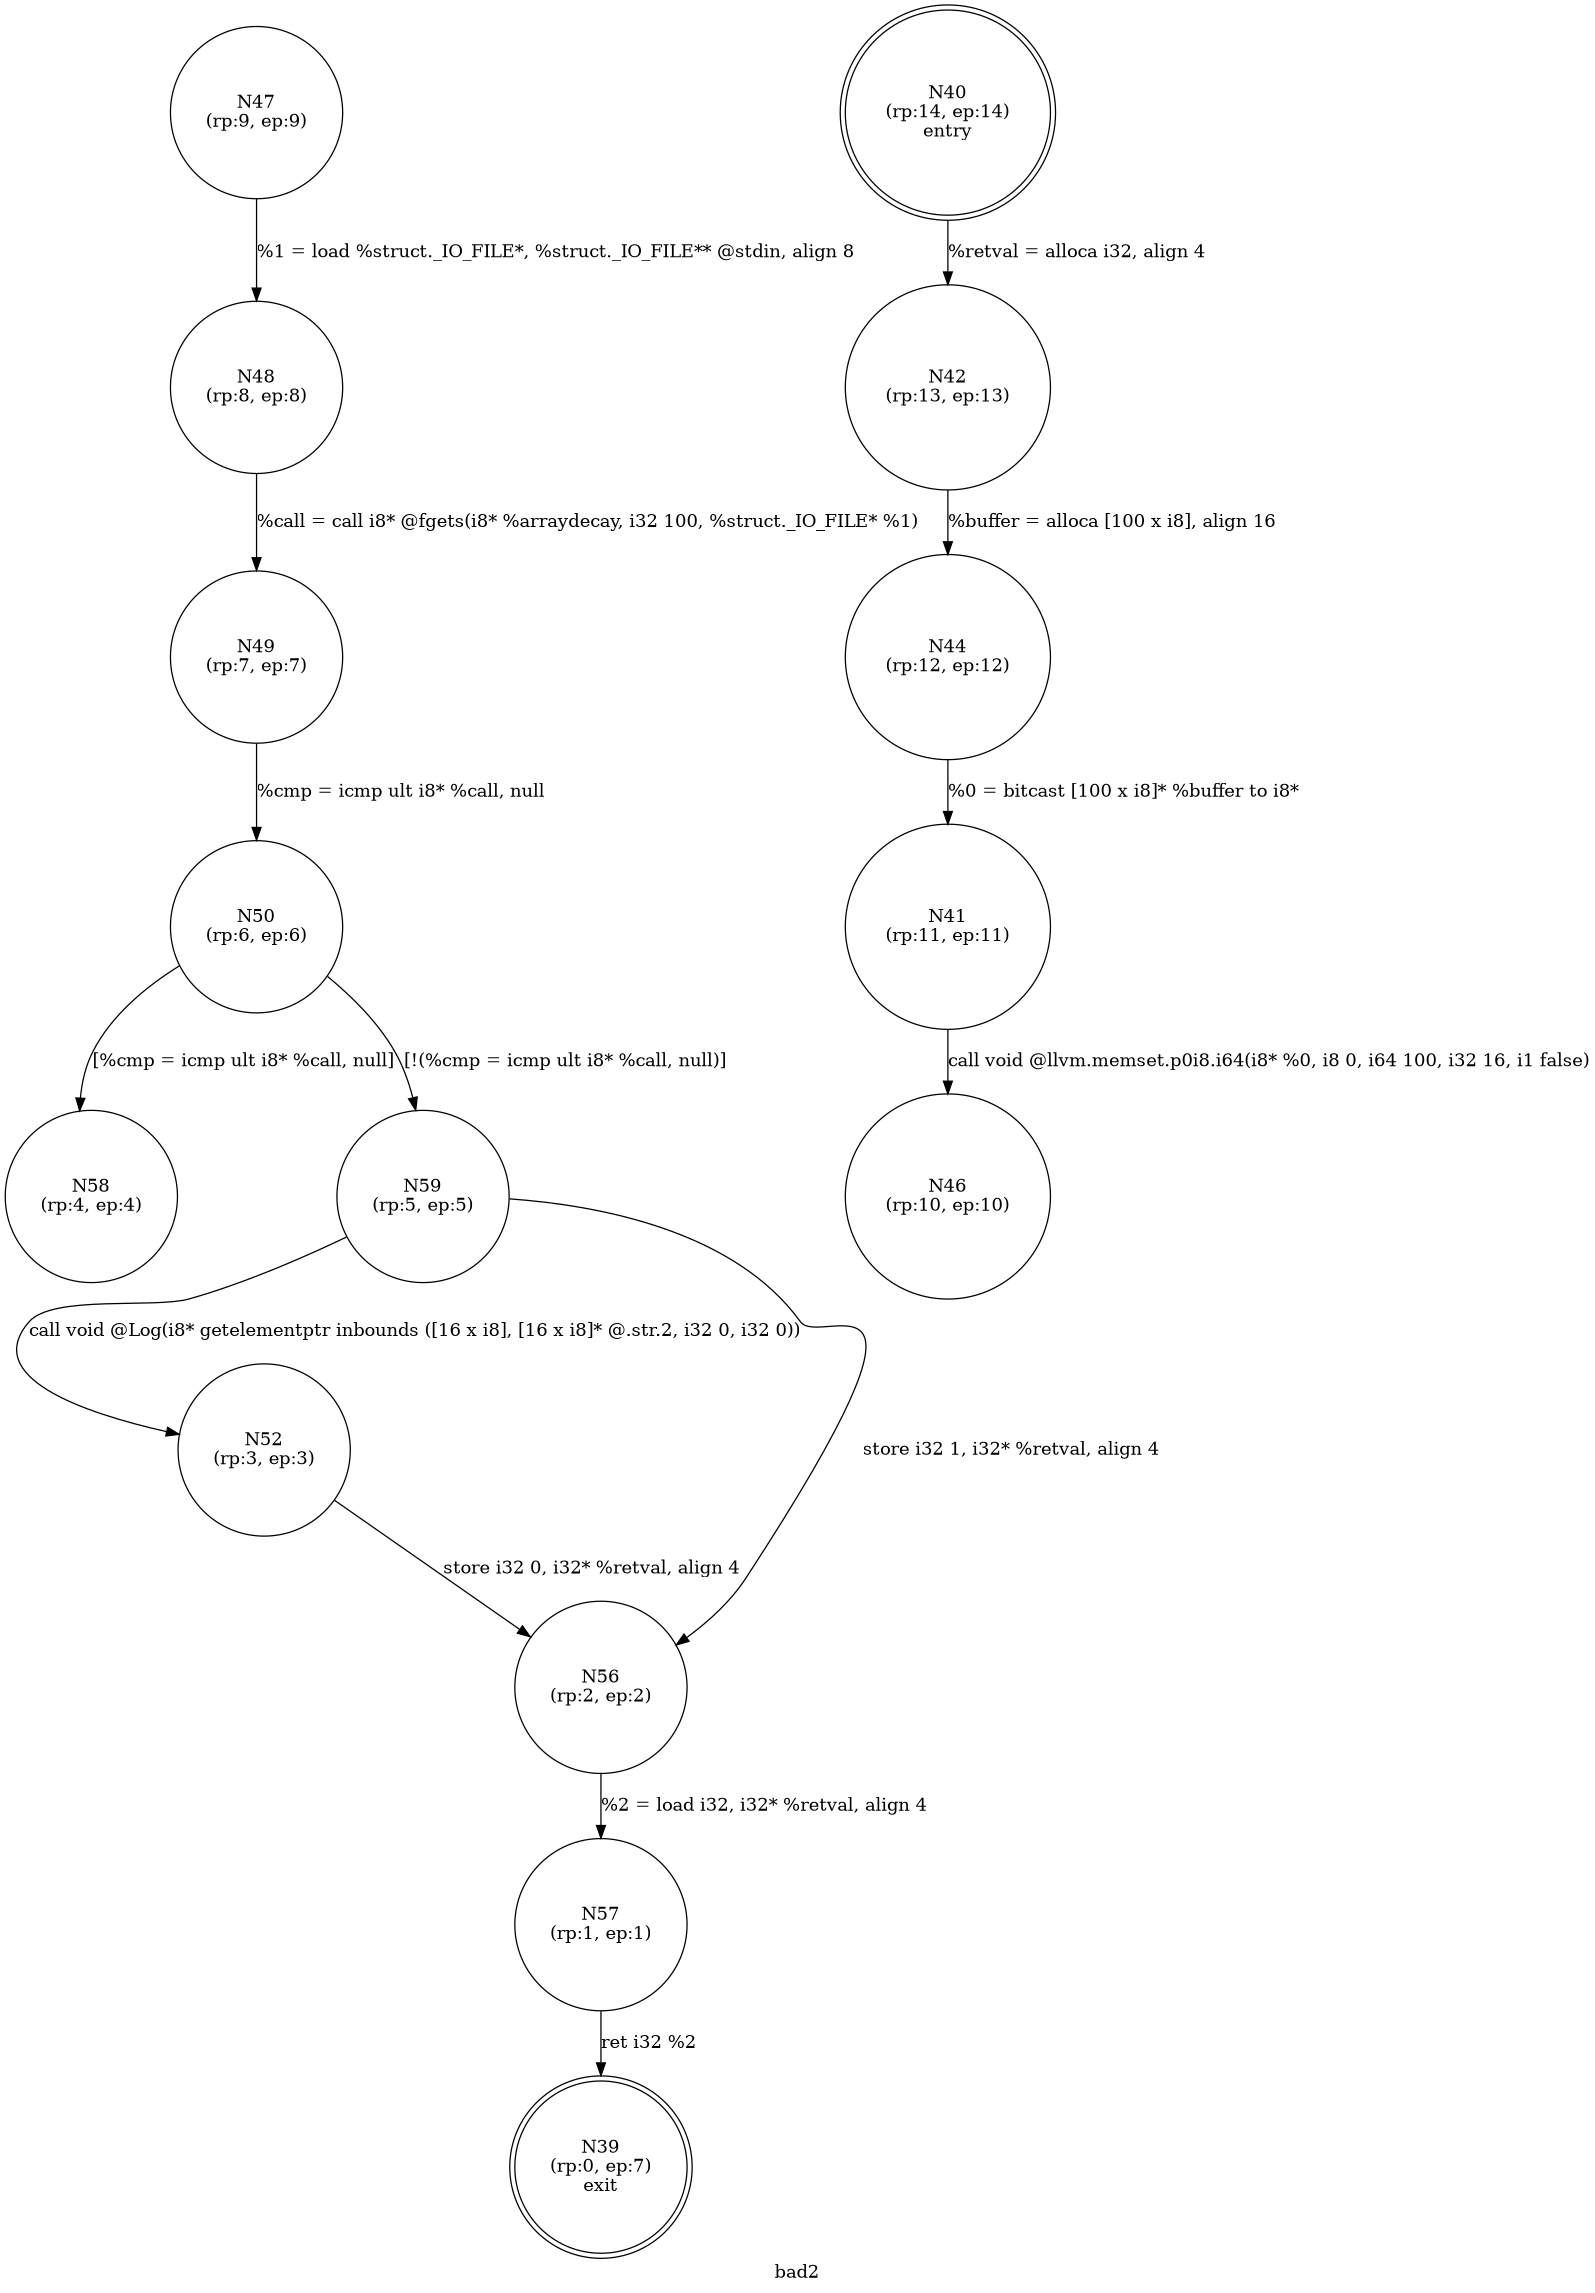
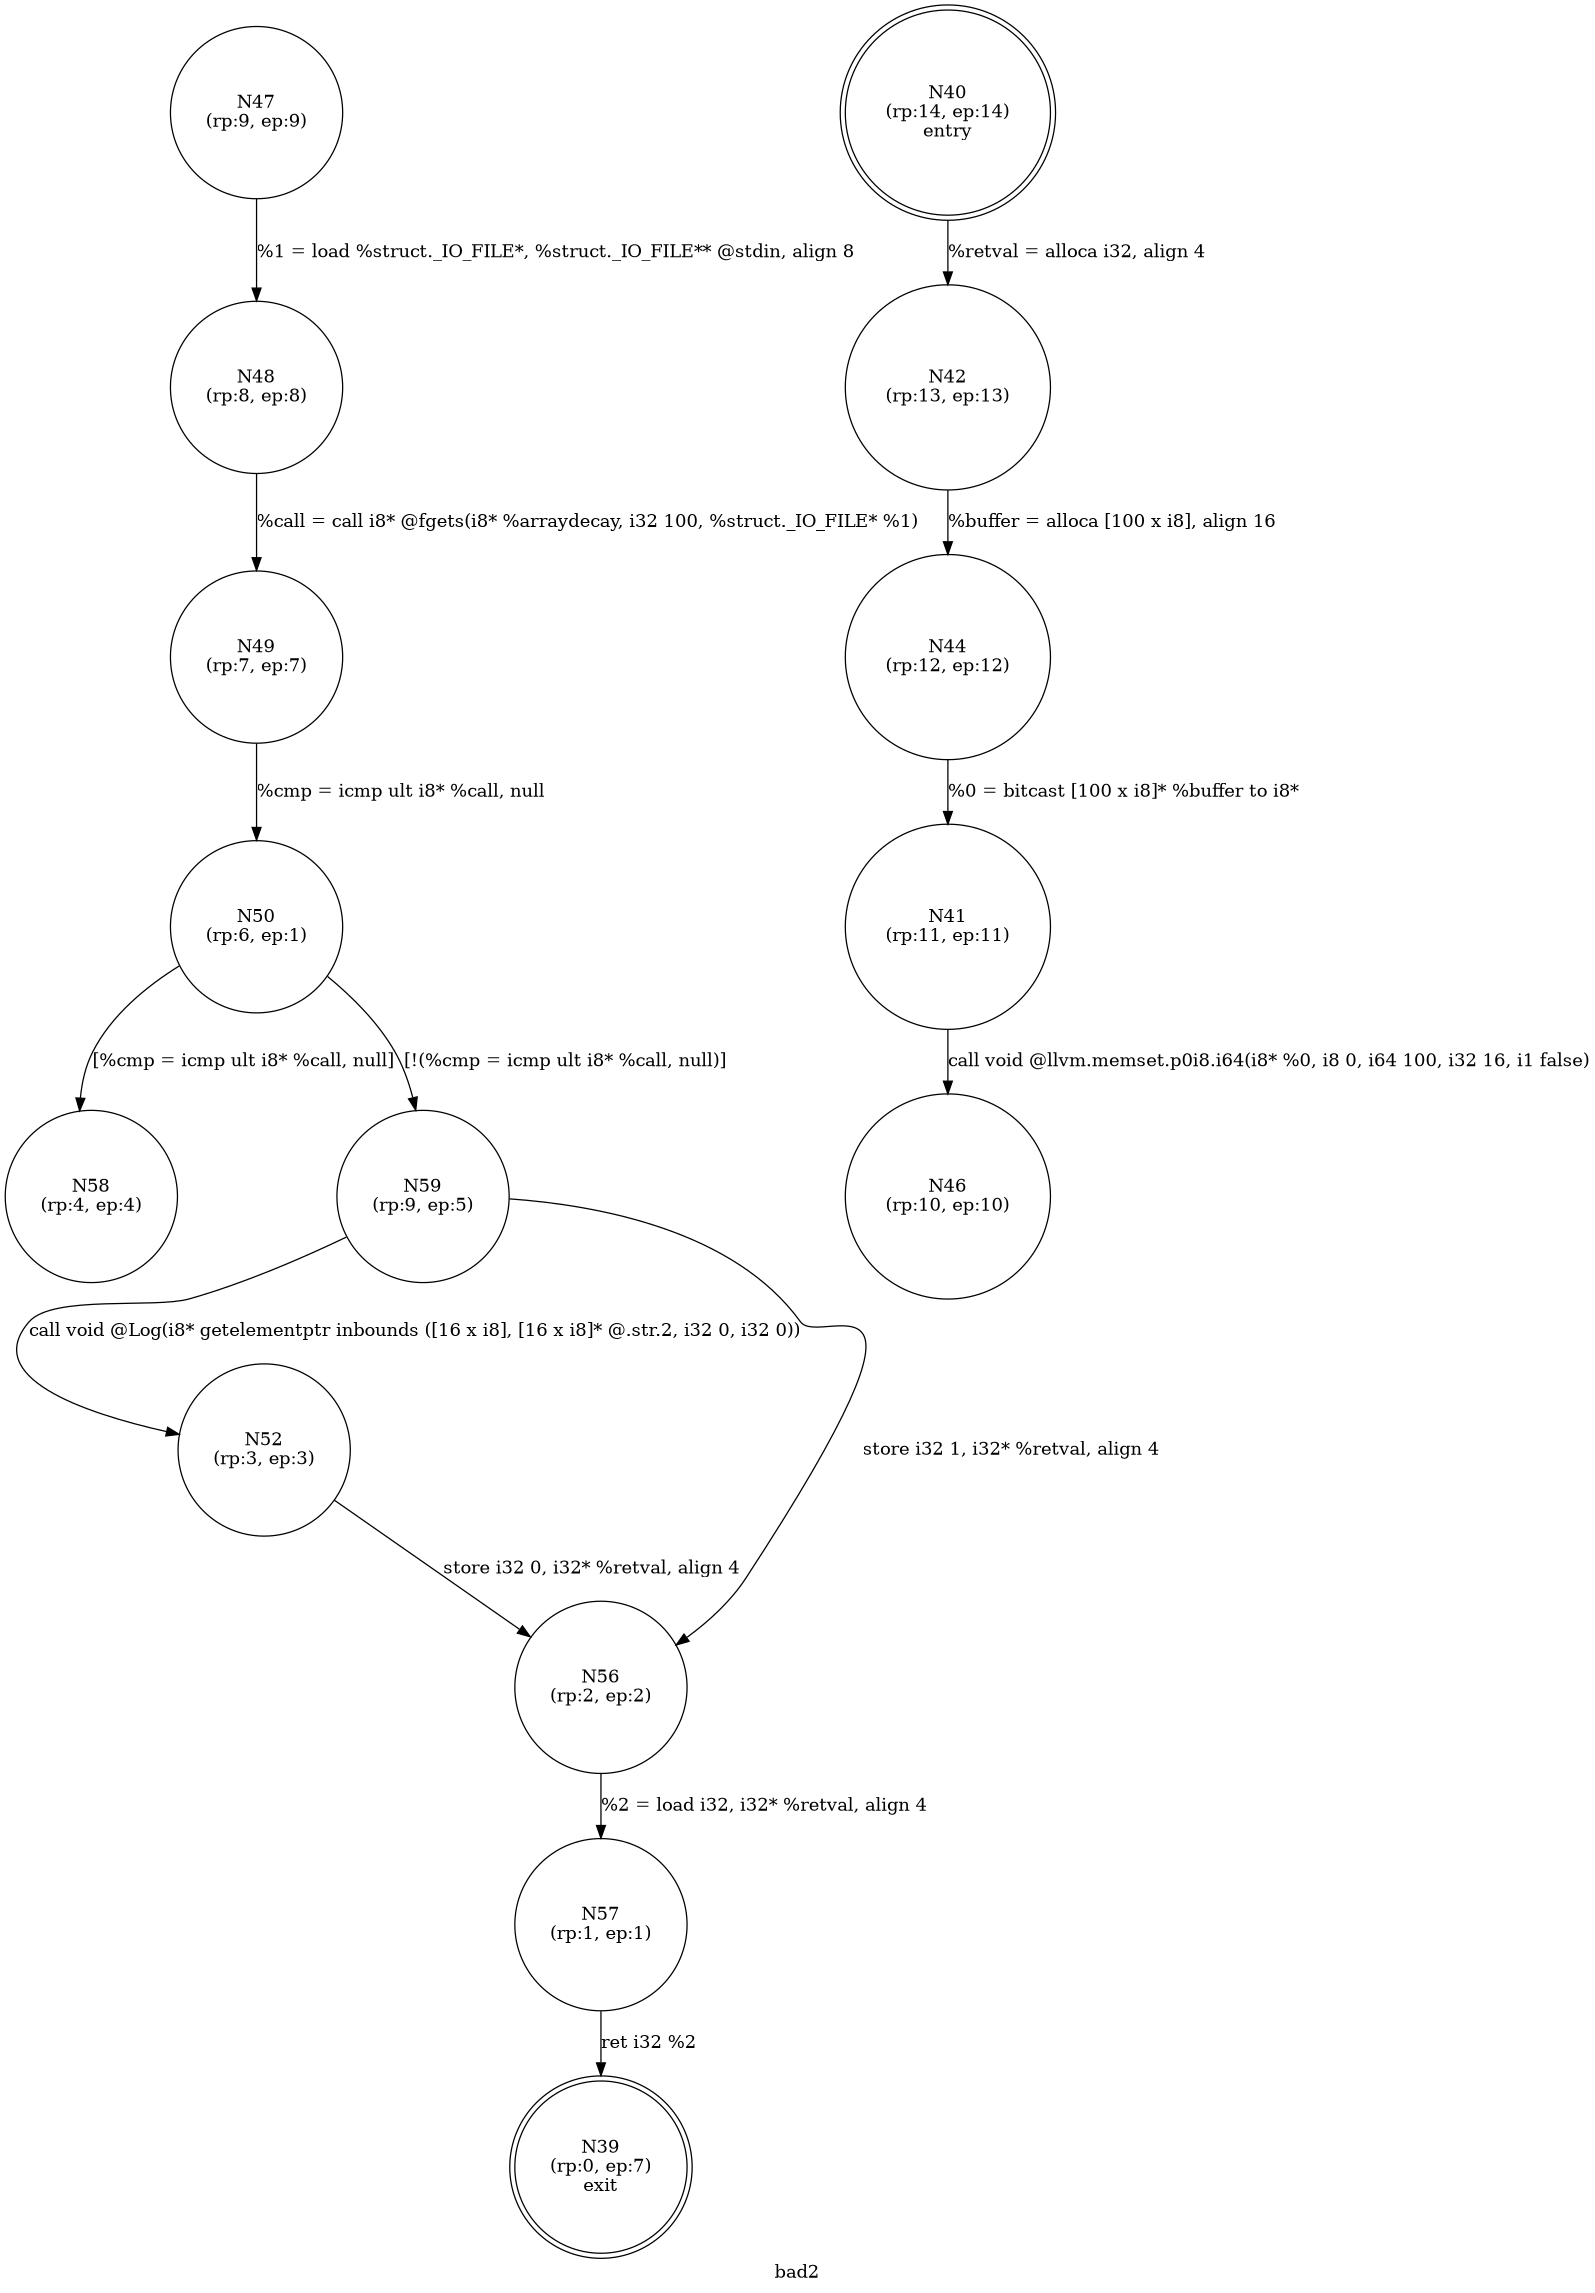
(257, 927) -> (257, 927)
(423, 1197) -> (423, 1197)
